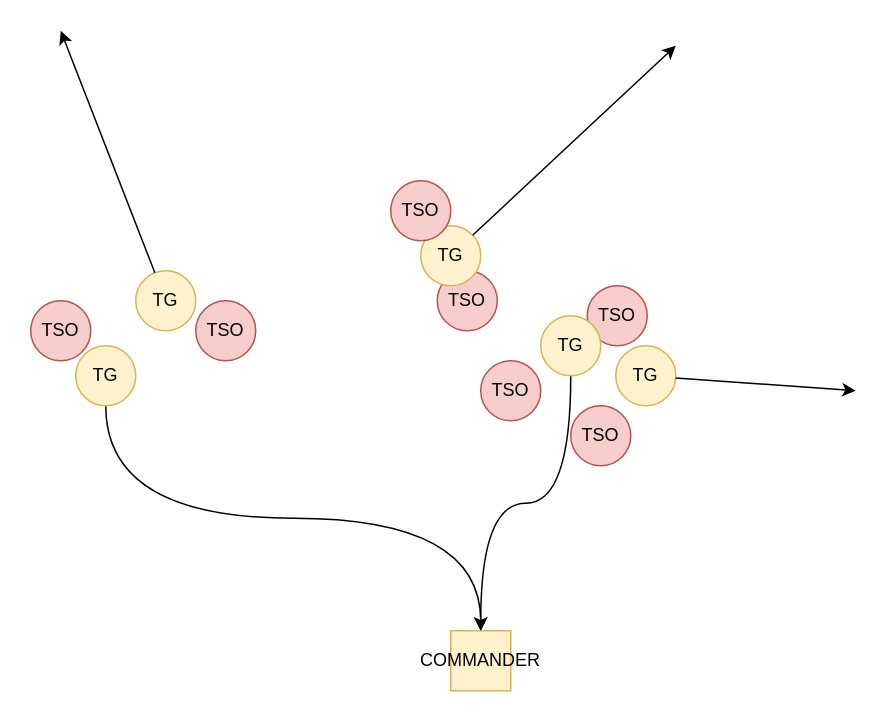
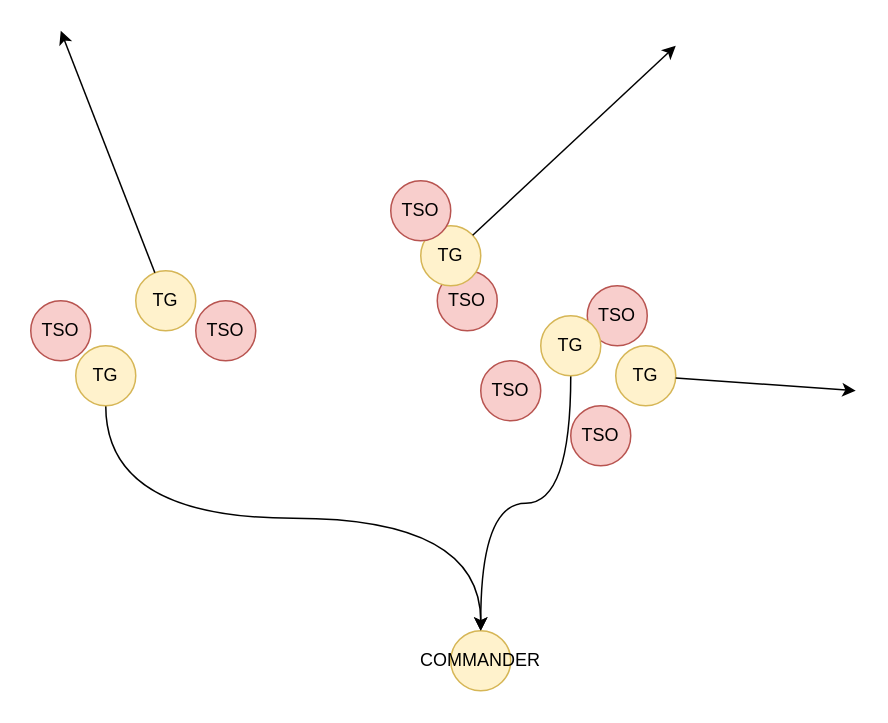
(481, 661) -> (481, 661)
